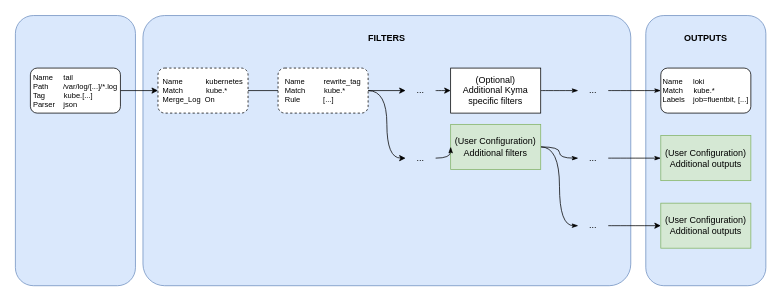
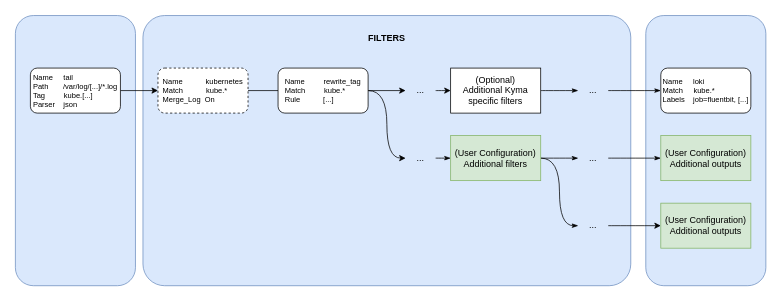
(705, 38) -> none
(323, 90) -> (323, 90)
(495, 147) -> (495, 158)
